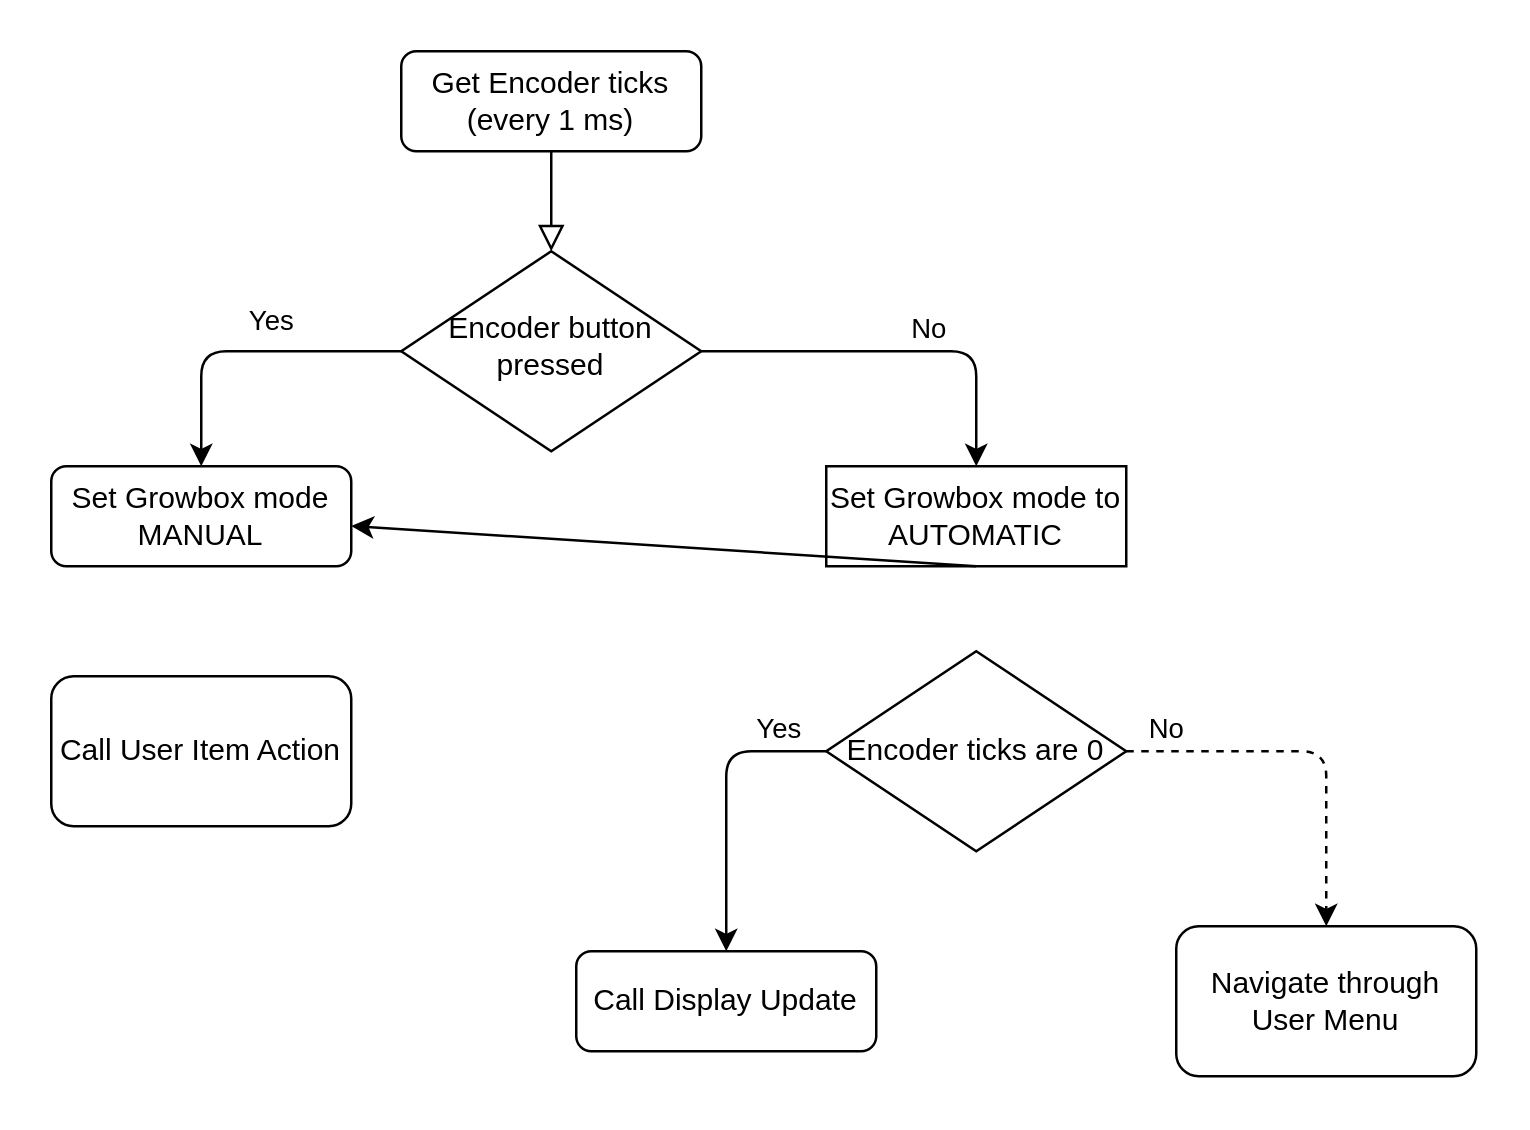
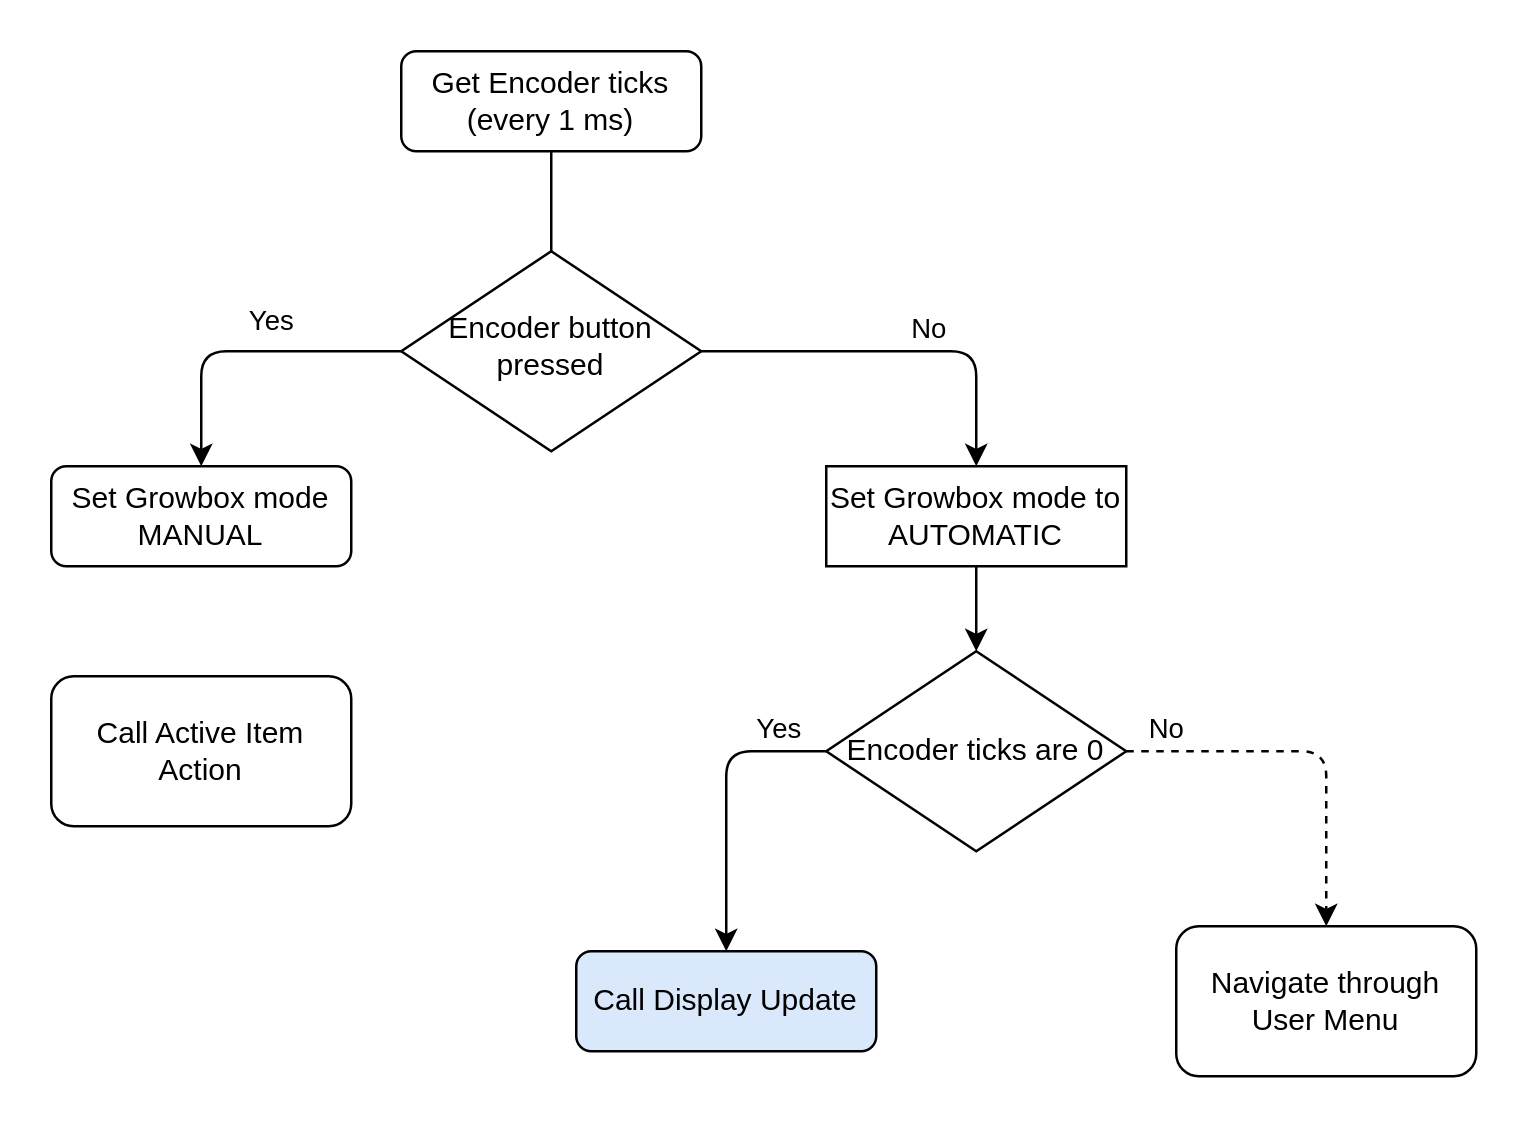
(551, 224) -> (551, 236)
(672, 547) -> (976, 600)
(201, 751) -> (201, 751)
(726, 1001) -> (726, 1001)
